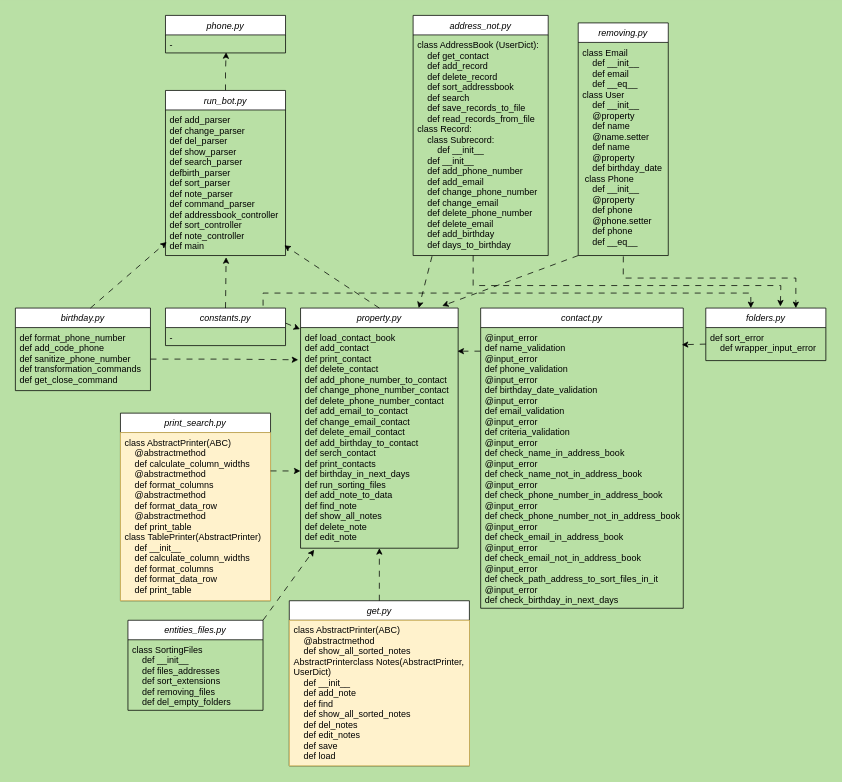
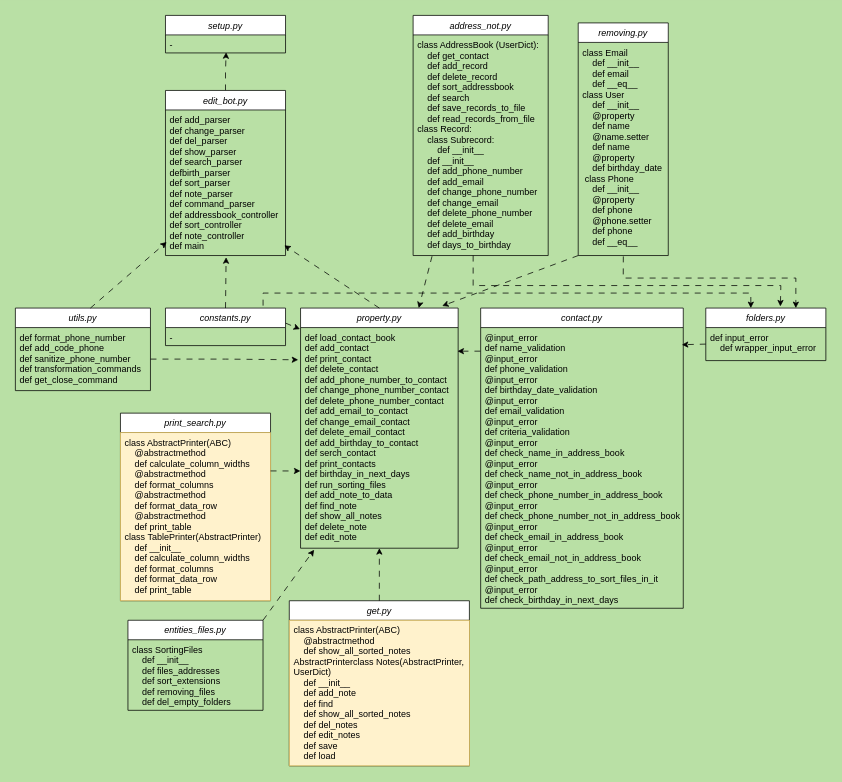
(225, 26) -> (225, 26)
(225, 101) -> (225, 101)
(83, 318) -> (83, 318)
(744, 338) -> (745, 338)
